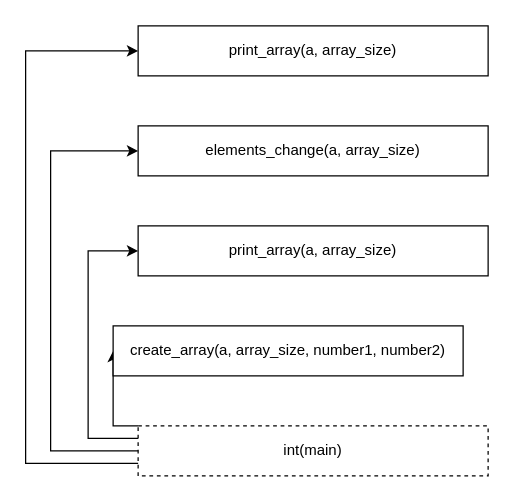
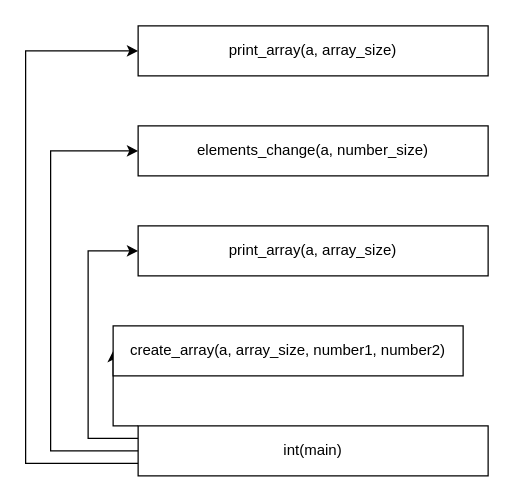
(313, 151) -> (313, 151)
(313, 451) -> (313, 451)
